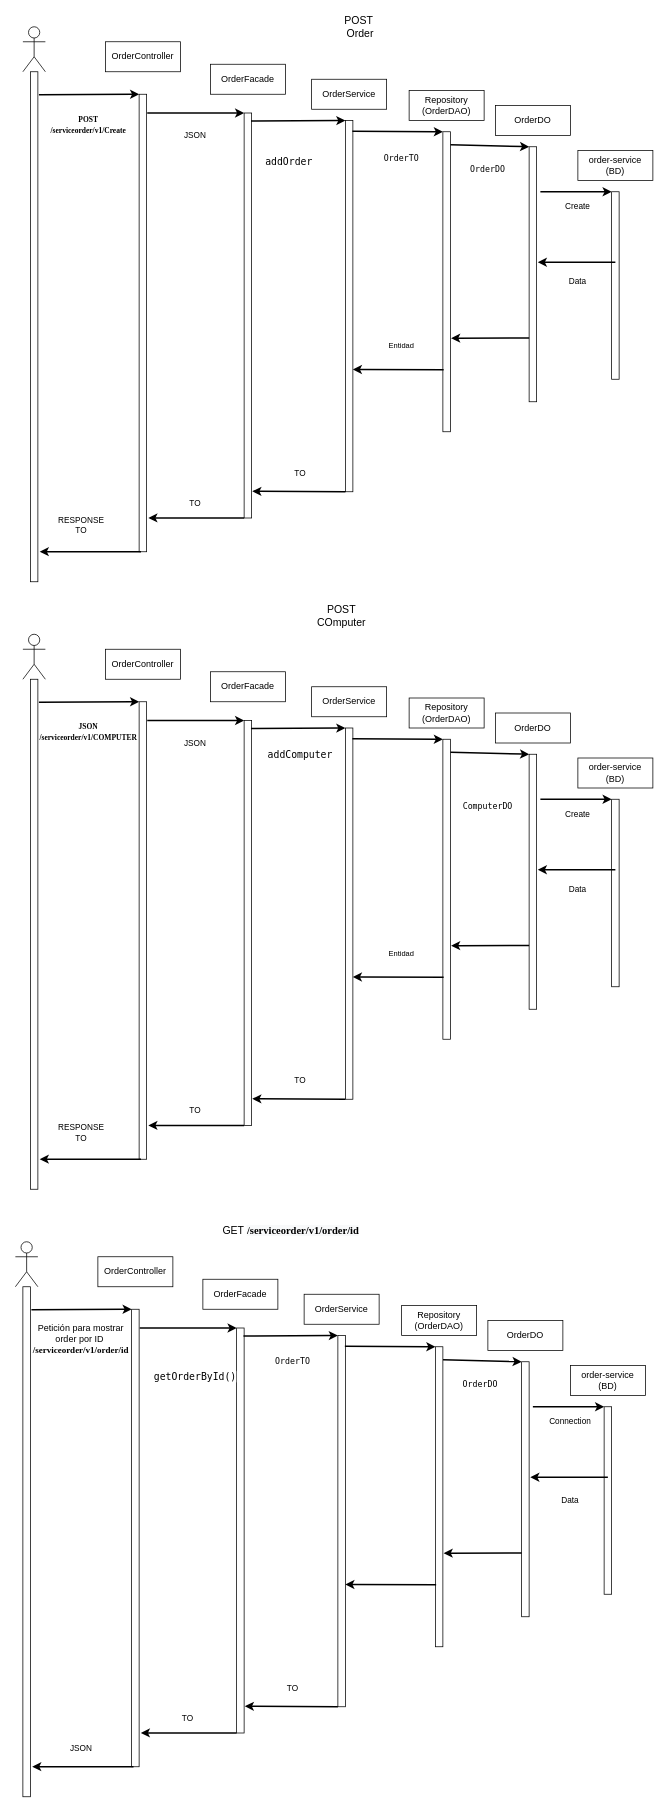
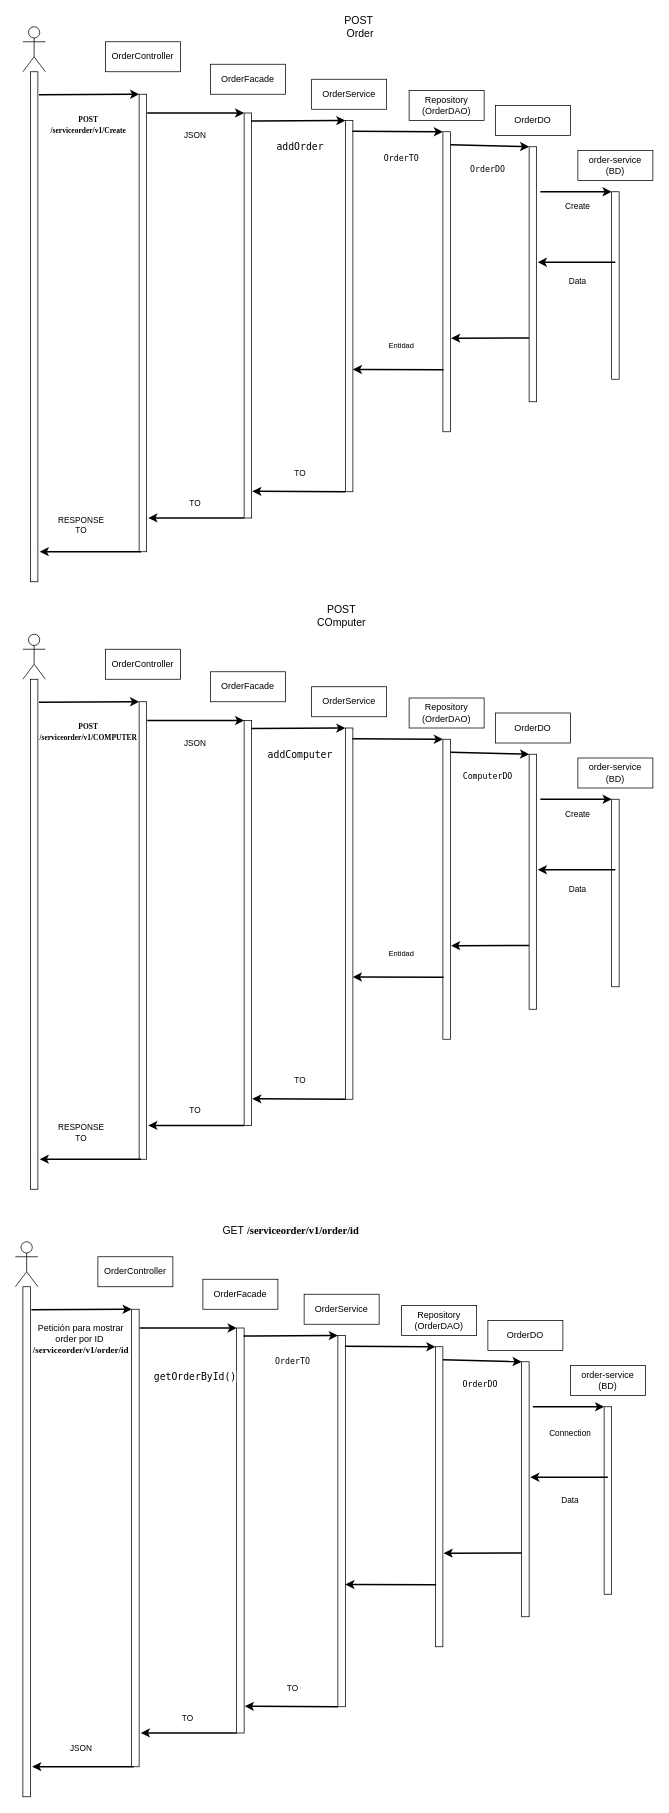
(289, 162) -> (300, 147)
(89, 732) -> (89, 732)
(488, 807) -> (488, 777)
(570, 1422) -> (570, 1433)
